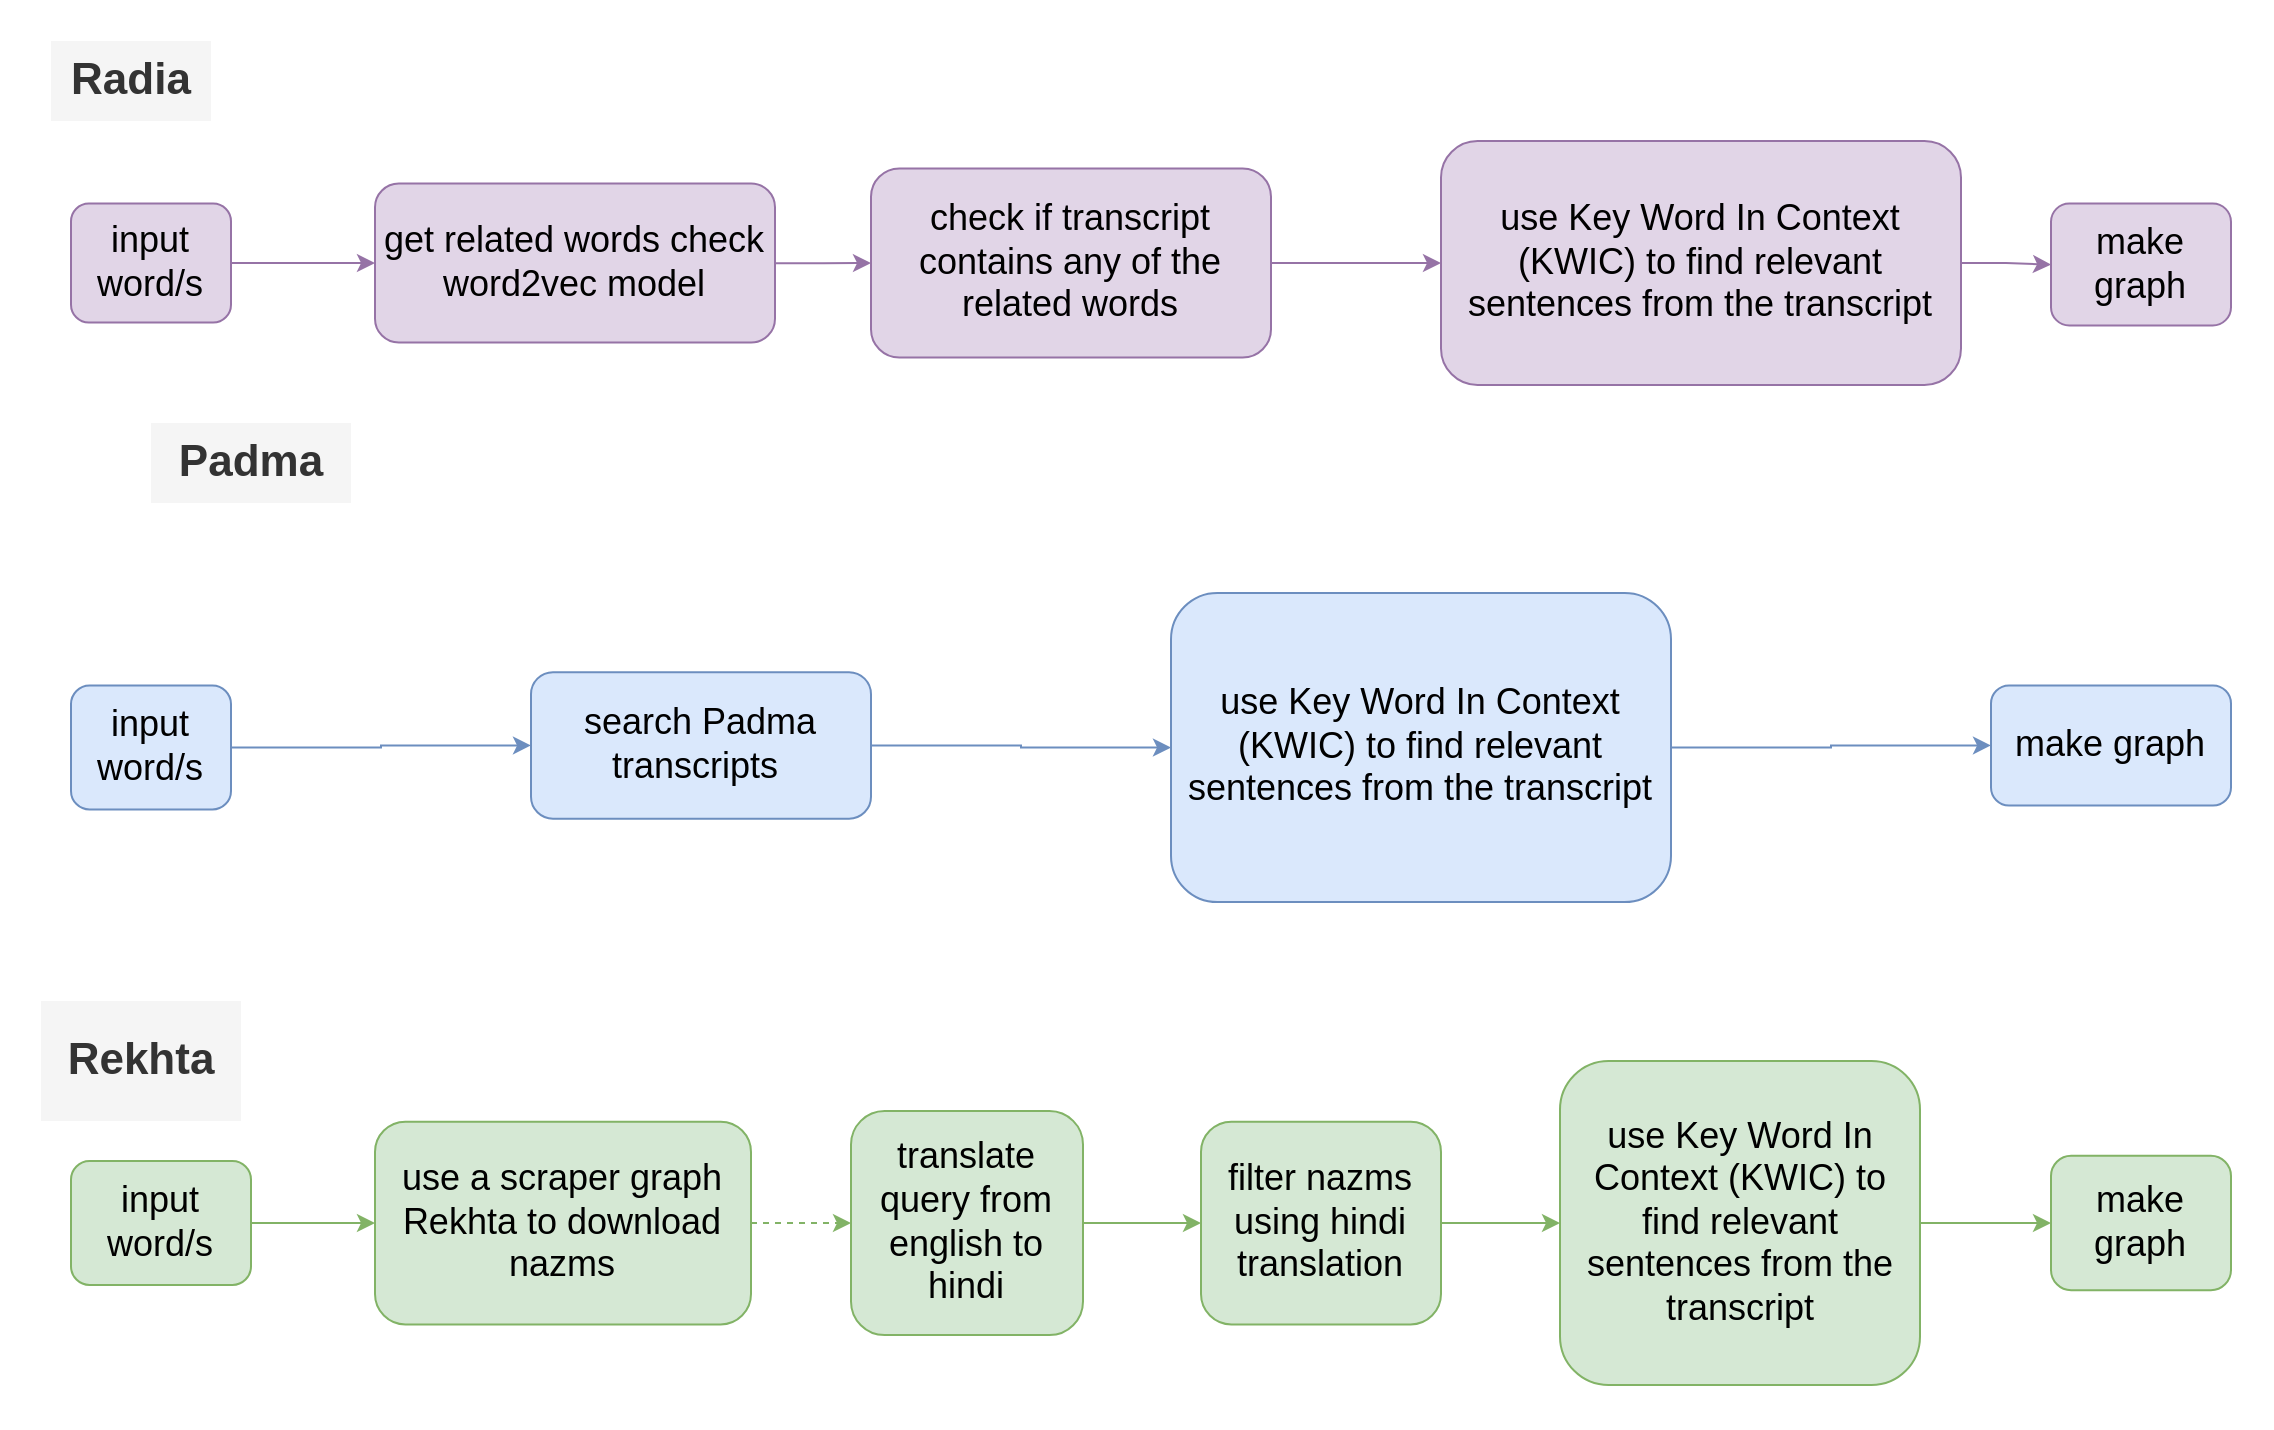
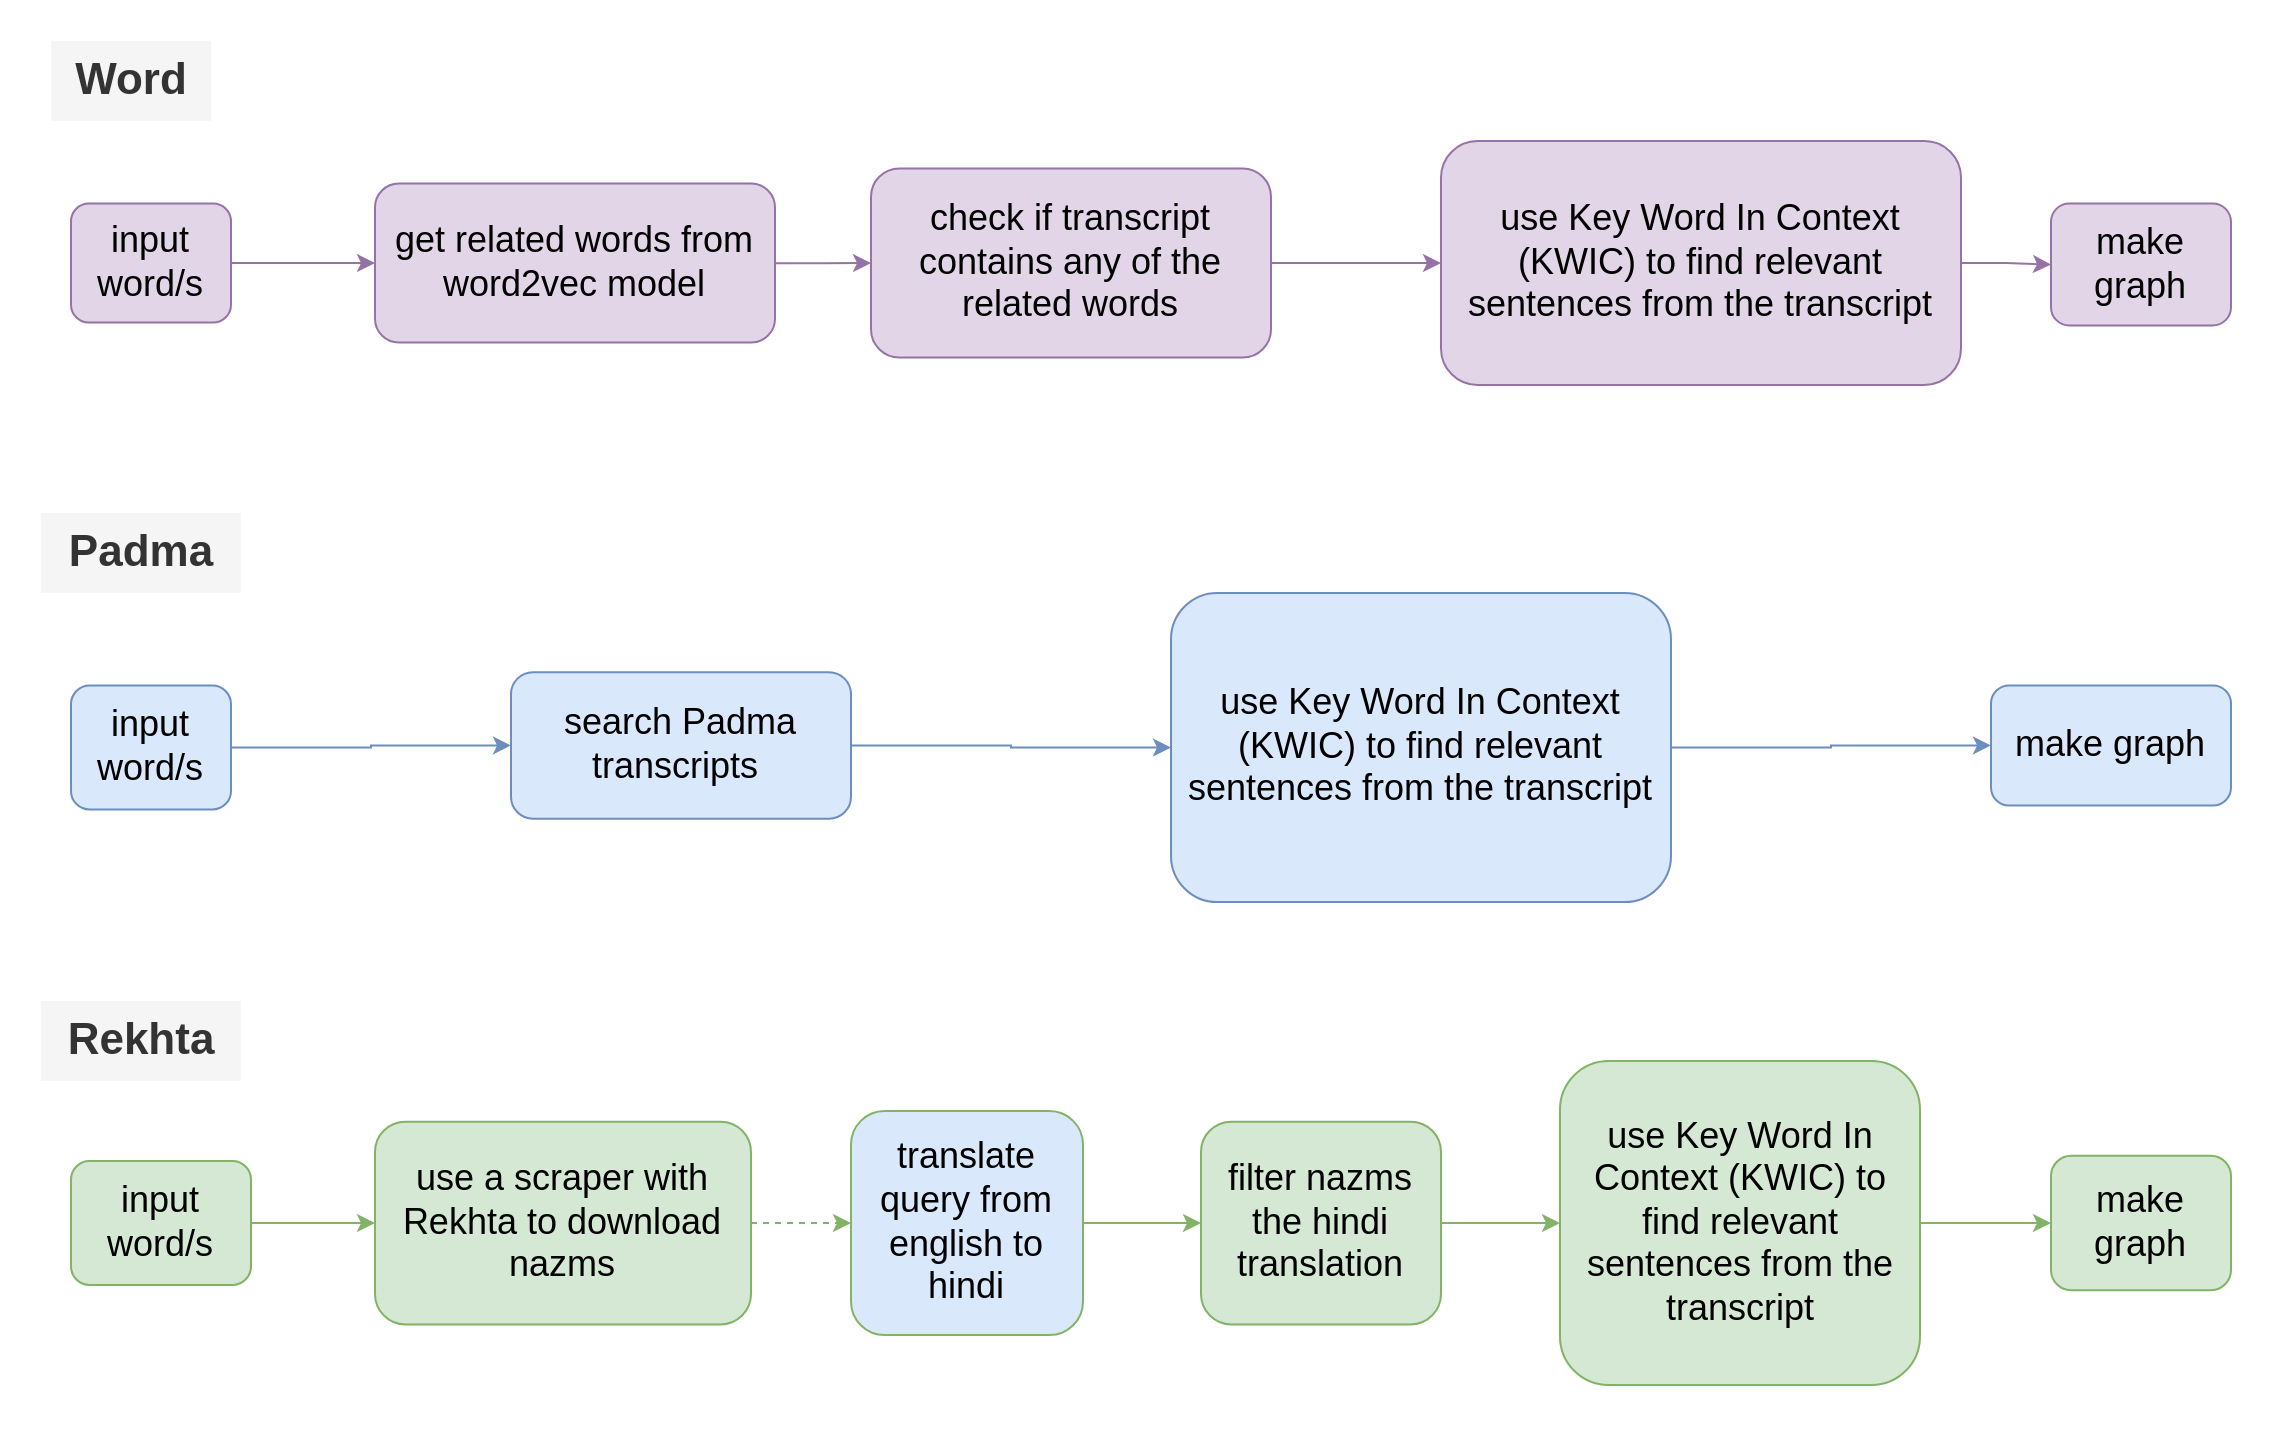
(132, 81) -> (132, 81)
(575, 263) -> (575, 263)
(251, 463) -> (141, 553)
(701, 745) -> (681, 745)
(141, 1061) -> (141, 1041)
(563, 1223) -> (563, 1223)
(967, 1223) -> (967, 1223)
(1321, 1223) -> (1321, 1223)
